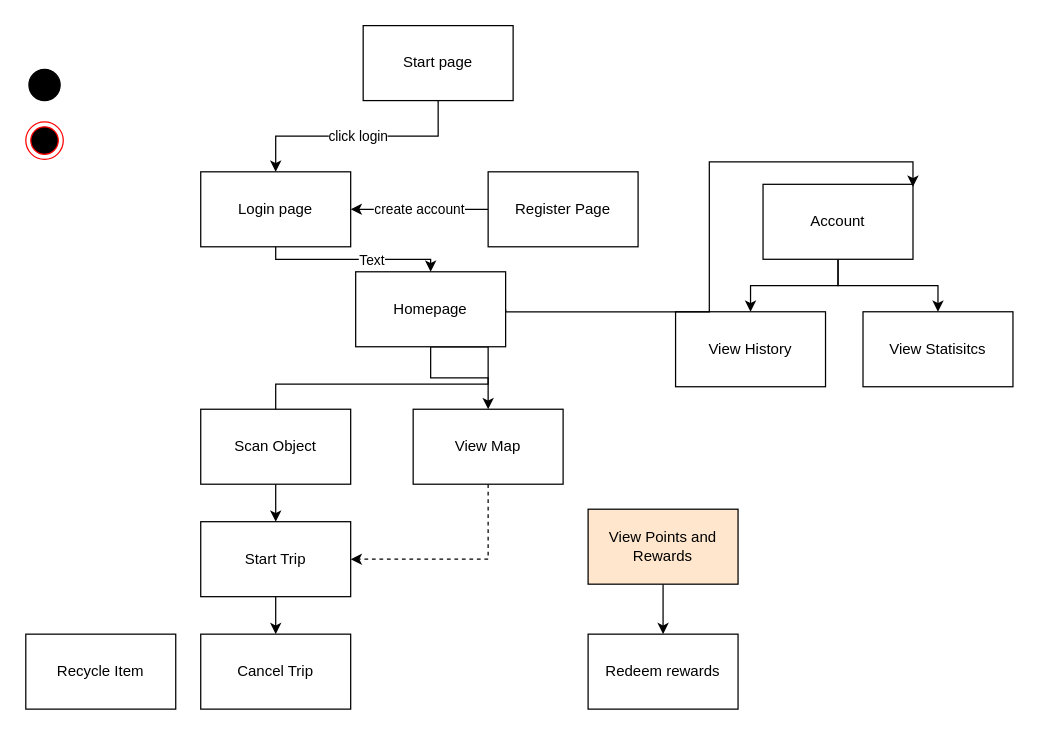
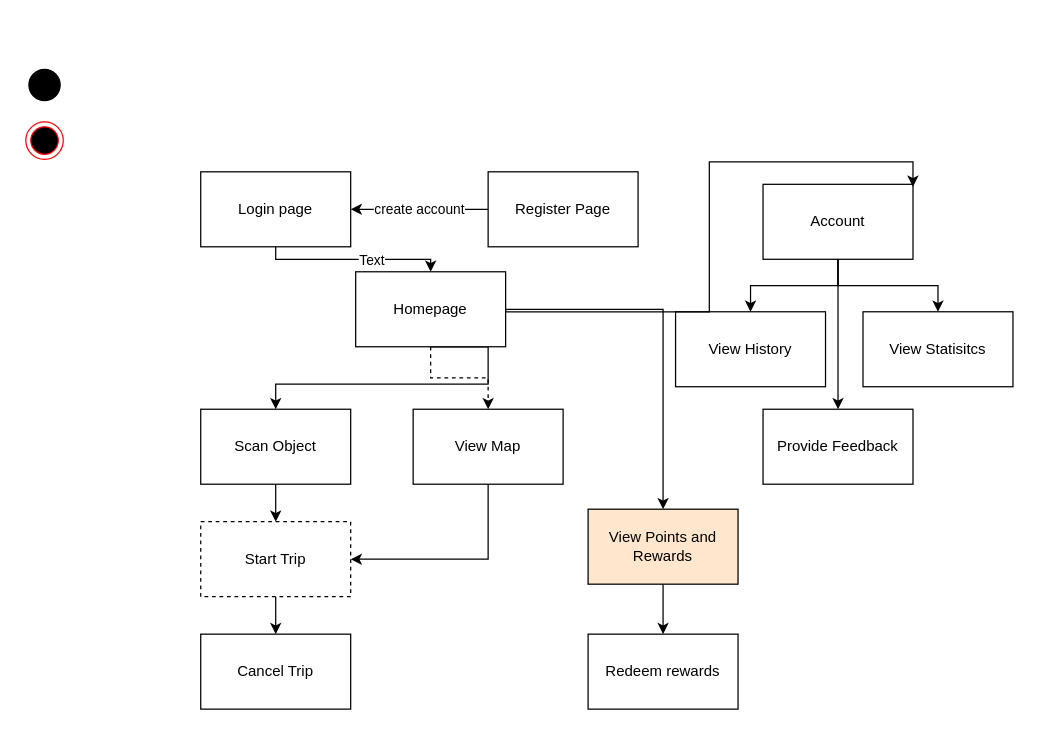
(438, 63) -> none
(361, 136) -> none
none -> (663, 327)
none -> (838, 344)
(444, 378) -> (444, 378)
(276, 402) -> (276, 399)
none -> (838, 447)
(276, 559) -> (276, 559)
(460, 559) -> (460, 559)
(101, 672) -> none
